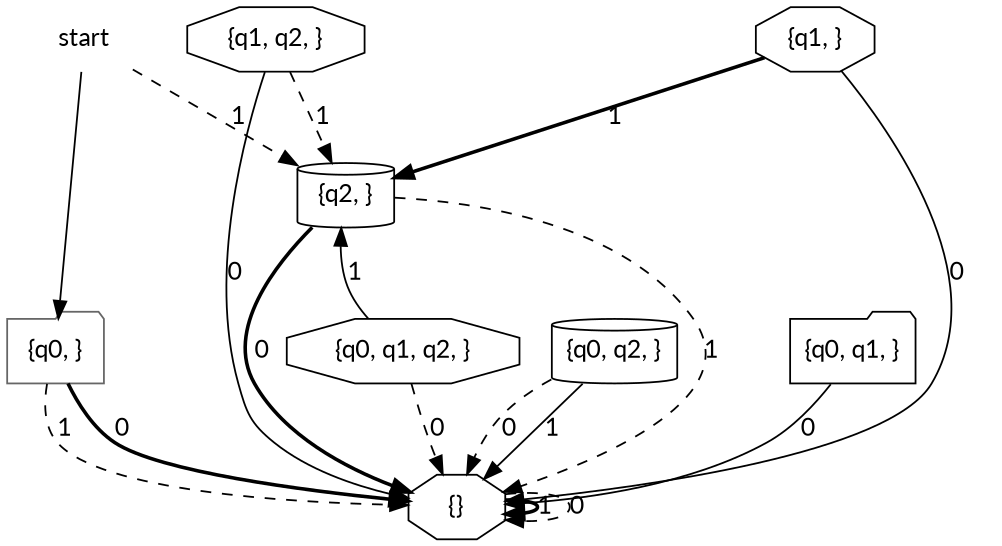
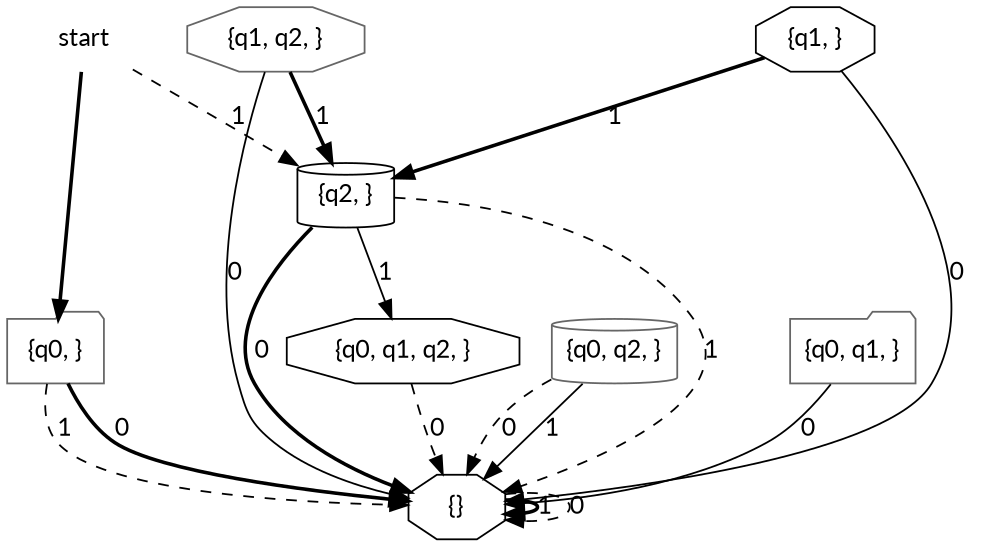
(276, 39) -> (276, 39)
(307, 109) -> (307, 109)
(71, 186) -> (71, 186)
(347, 285) -> (371, 265)
(615, 351) -> (615, 351)
(853, 351) -> (853, 351)
